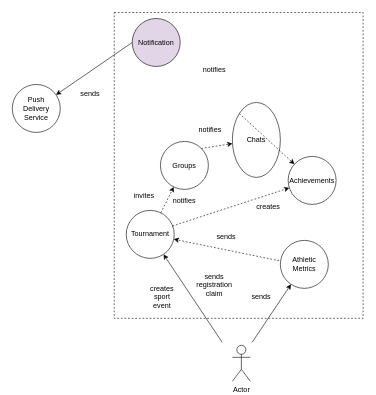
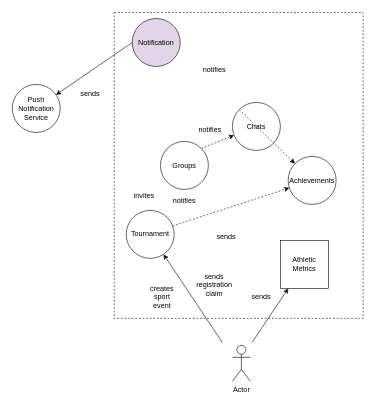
(36, 108) -> (36, 108)
(257, 140) -> (257, 126)
(168, 199) -> none
(269, 207) -> none
(229, 250) -> none
(305, 264) -> (305, 264)
